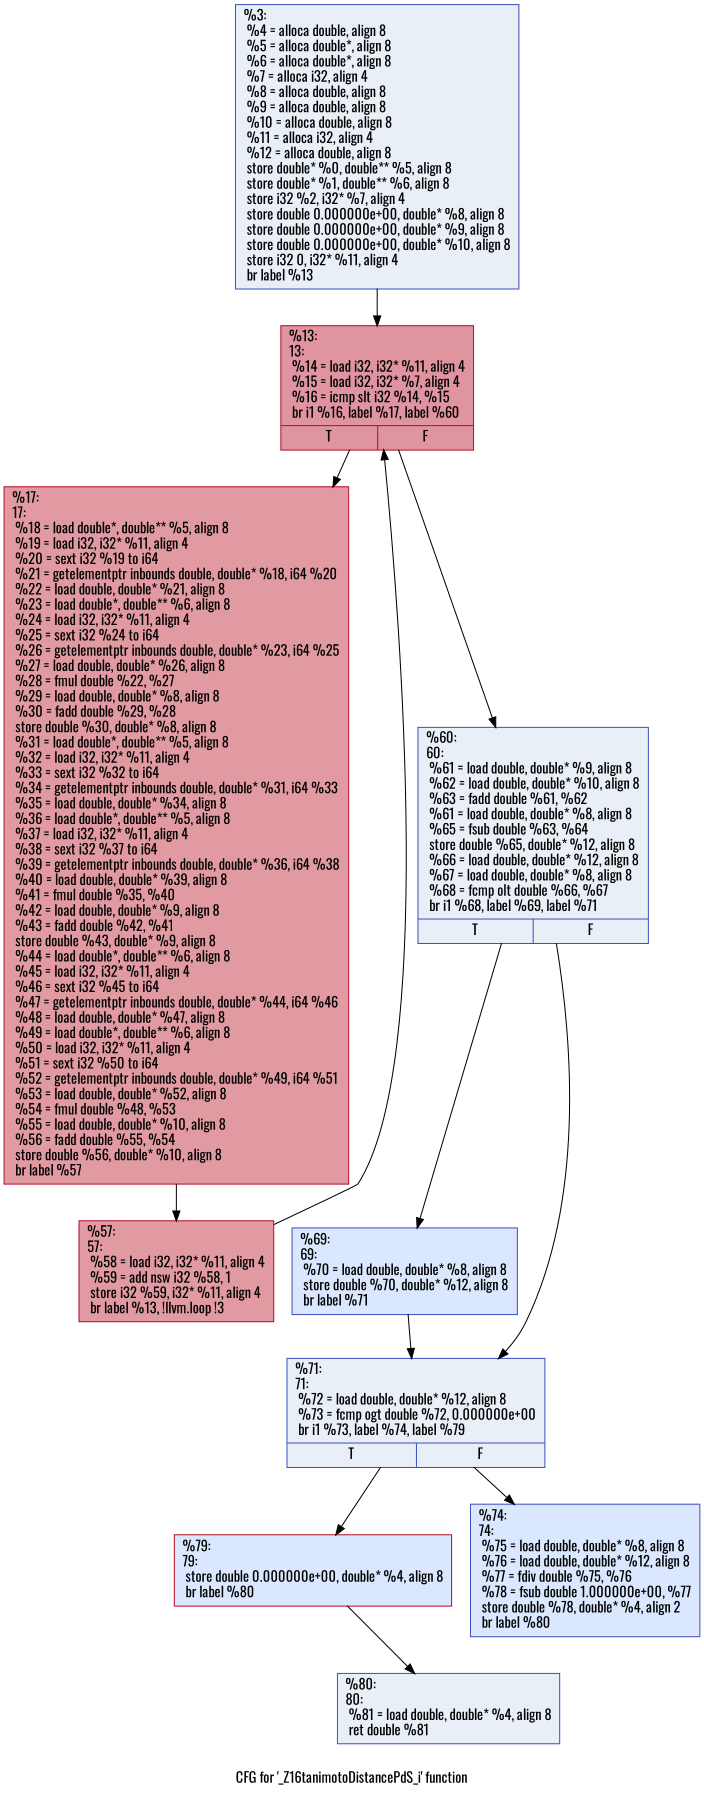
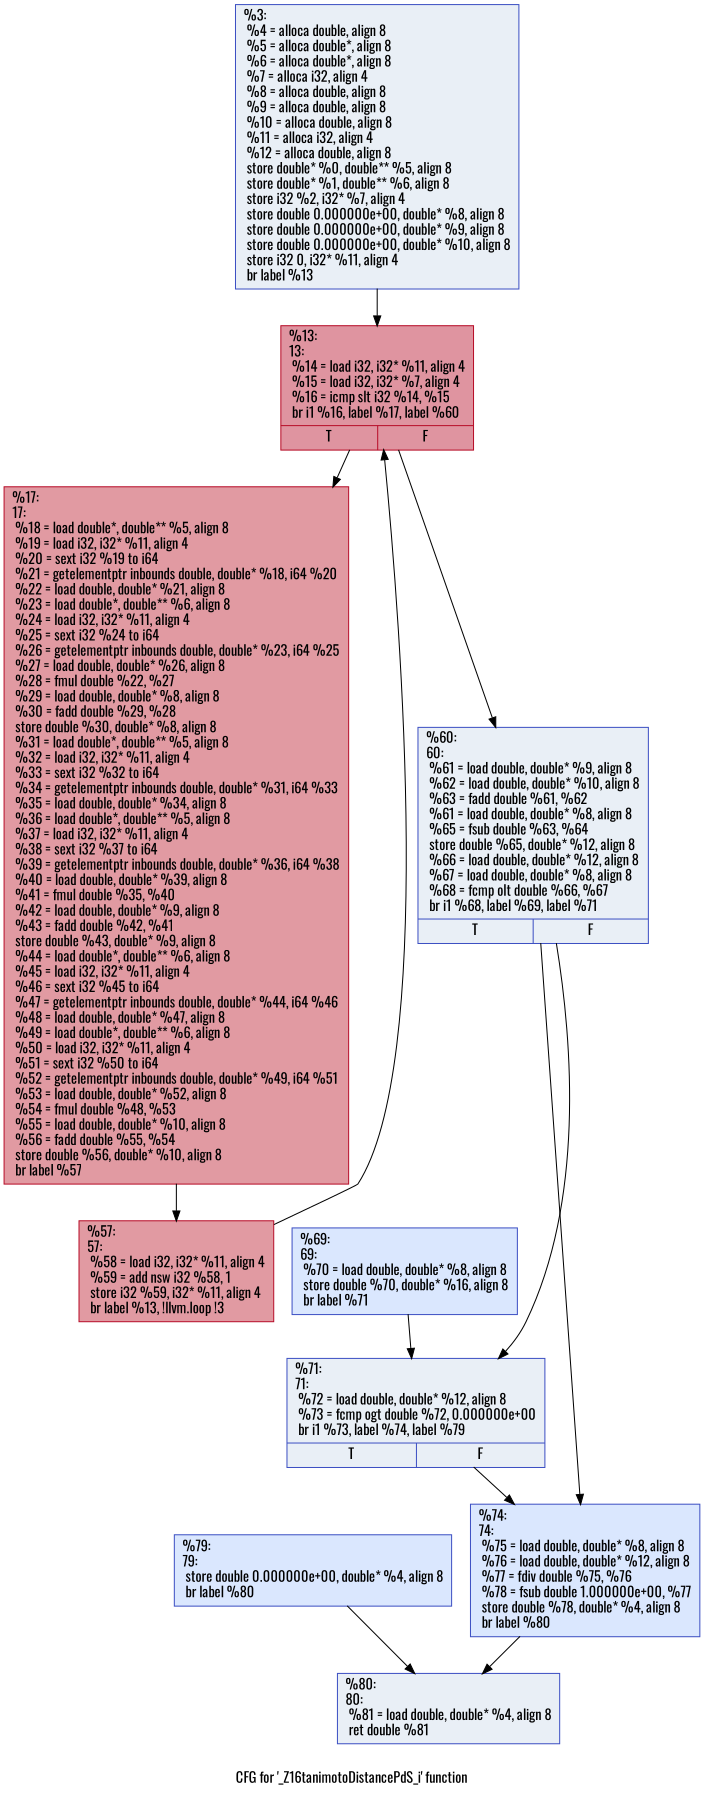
(461, 1081) -> (562, 1246)
(405, 1286) -> (405, 1286)
(361, 1497) -> none
(313, 1570) -> (313, 1570)
(580, 1608) -> (580, 1608)
none -> (505, 1651)
